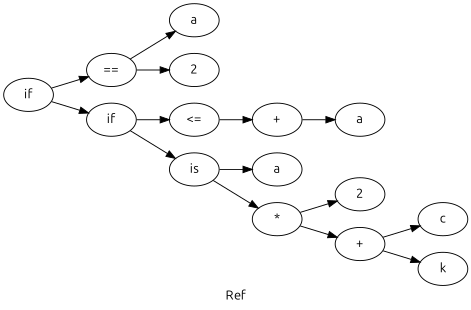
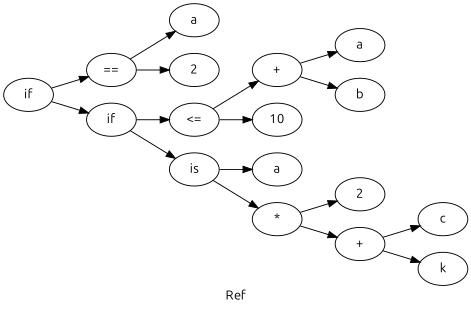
none -> (360, 95)
none -> (277, 120)
